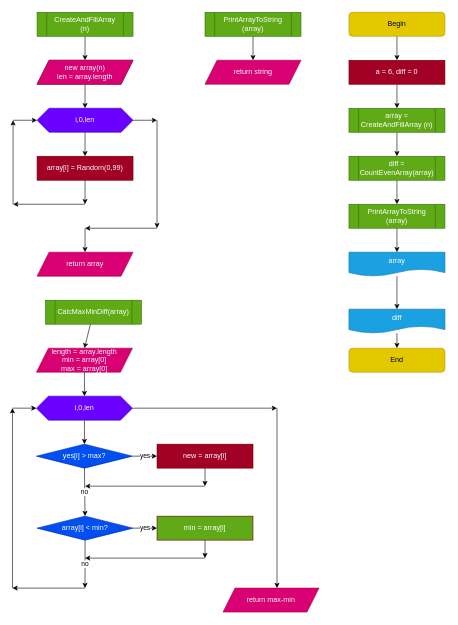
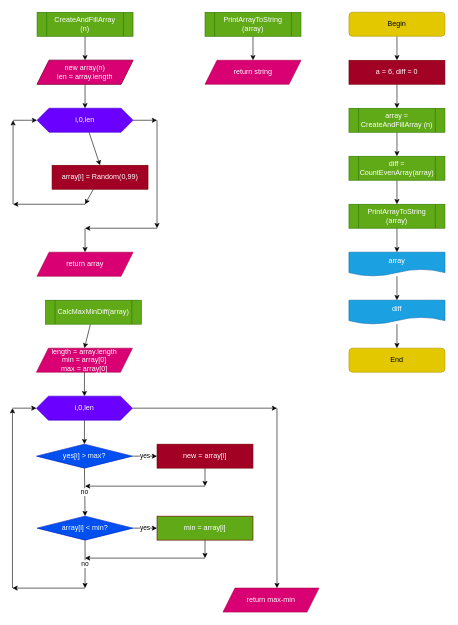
(85, 168) -> (100, 177)
(397, 321) -> (397, 312)
